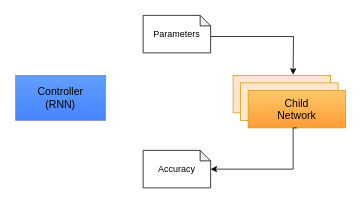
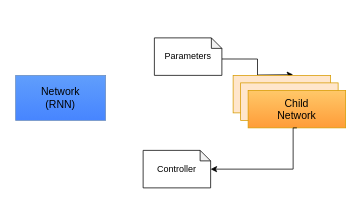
(177, 34) -> (188, 57)
(60, 98) -> (60, 98)
(177, 169) -> (177, 169)
